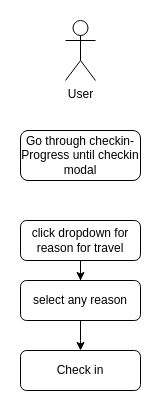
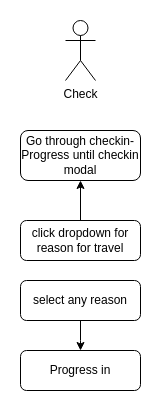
(81, 95) -> (81, 95)
(81, 275) -> (81, 204)
(81, 371) -> (81, 371)
